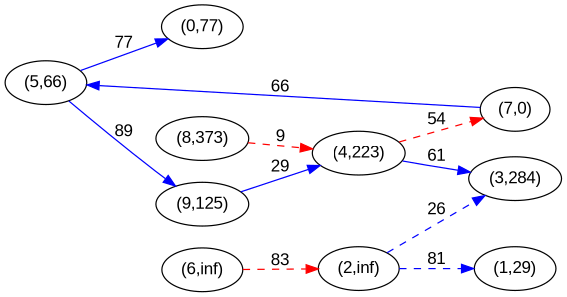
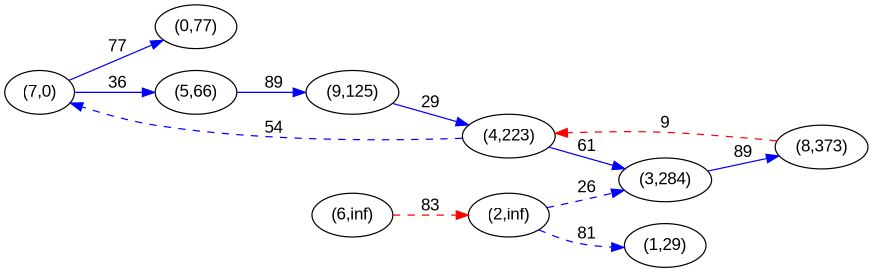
(118, 57) -> (110, 63)
(281, 87) -> (118, 83)
(435, 132) -> (271, 137)
none -> (737, 165)
